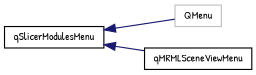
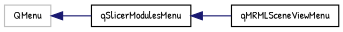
(145, 24) -> (77, 16)
